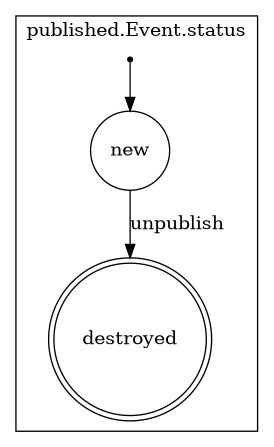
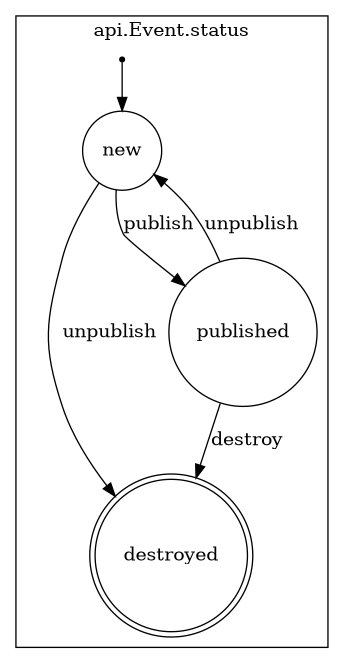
(137, 31) -> (172, 31)
none -> (243, 332)
